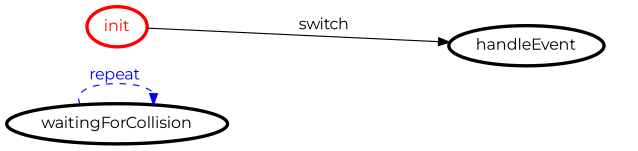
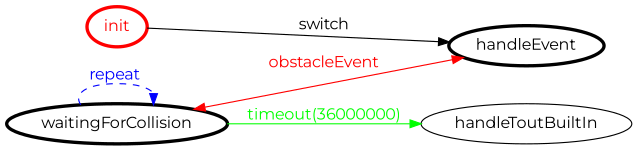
none -> (329, 83)
none -> (526, 124)
